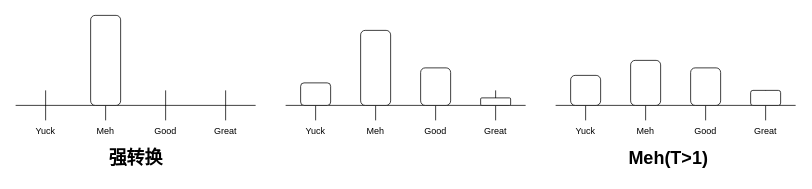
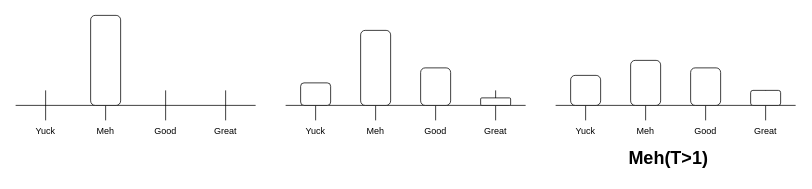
(135, 158) -> none
